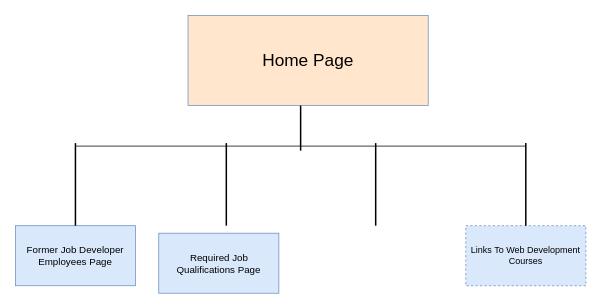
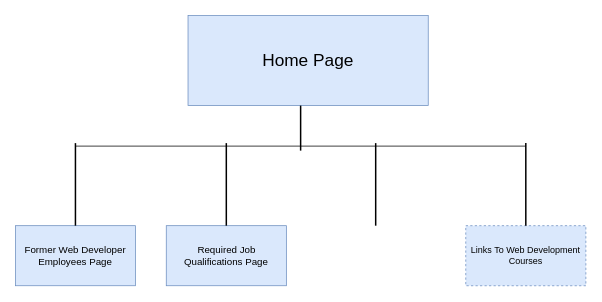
(308, 60) -> (308, 60)
(75, 255) -> (75, 255)
(219, 263) -> (226, 255)
